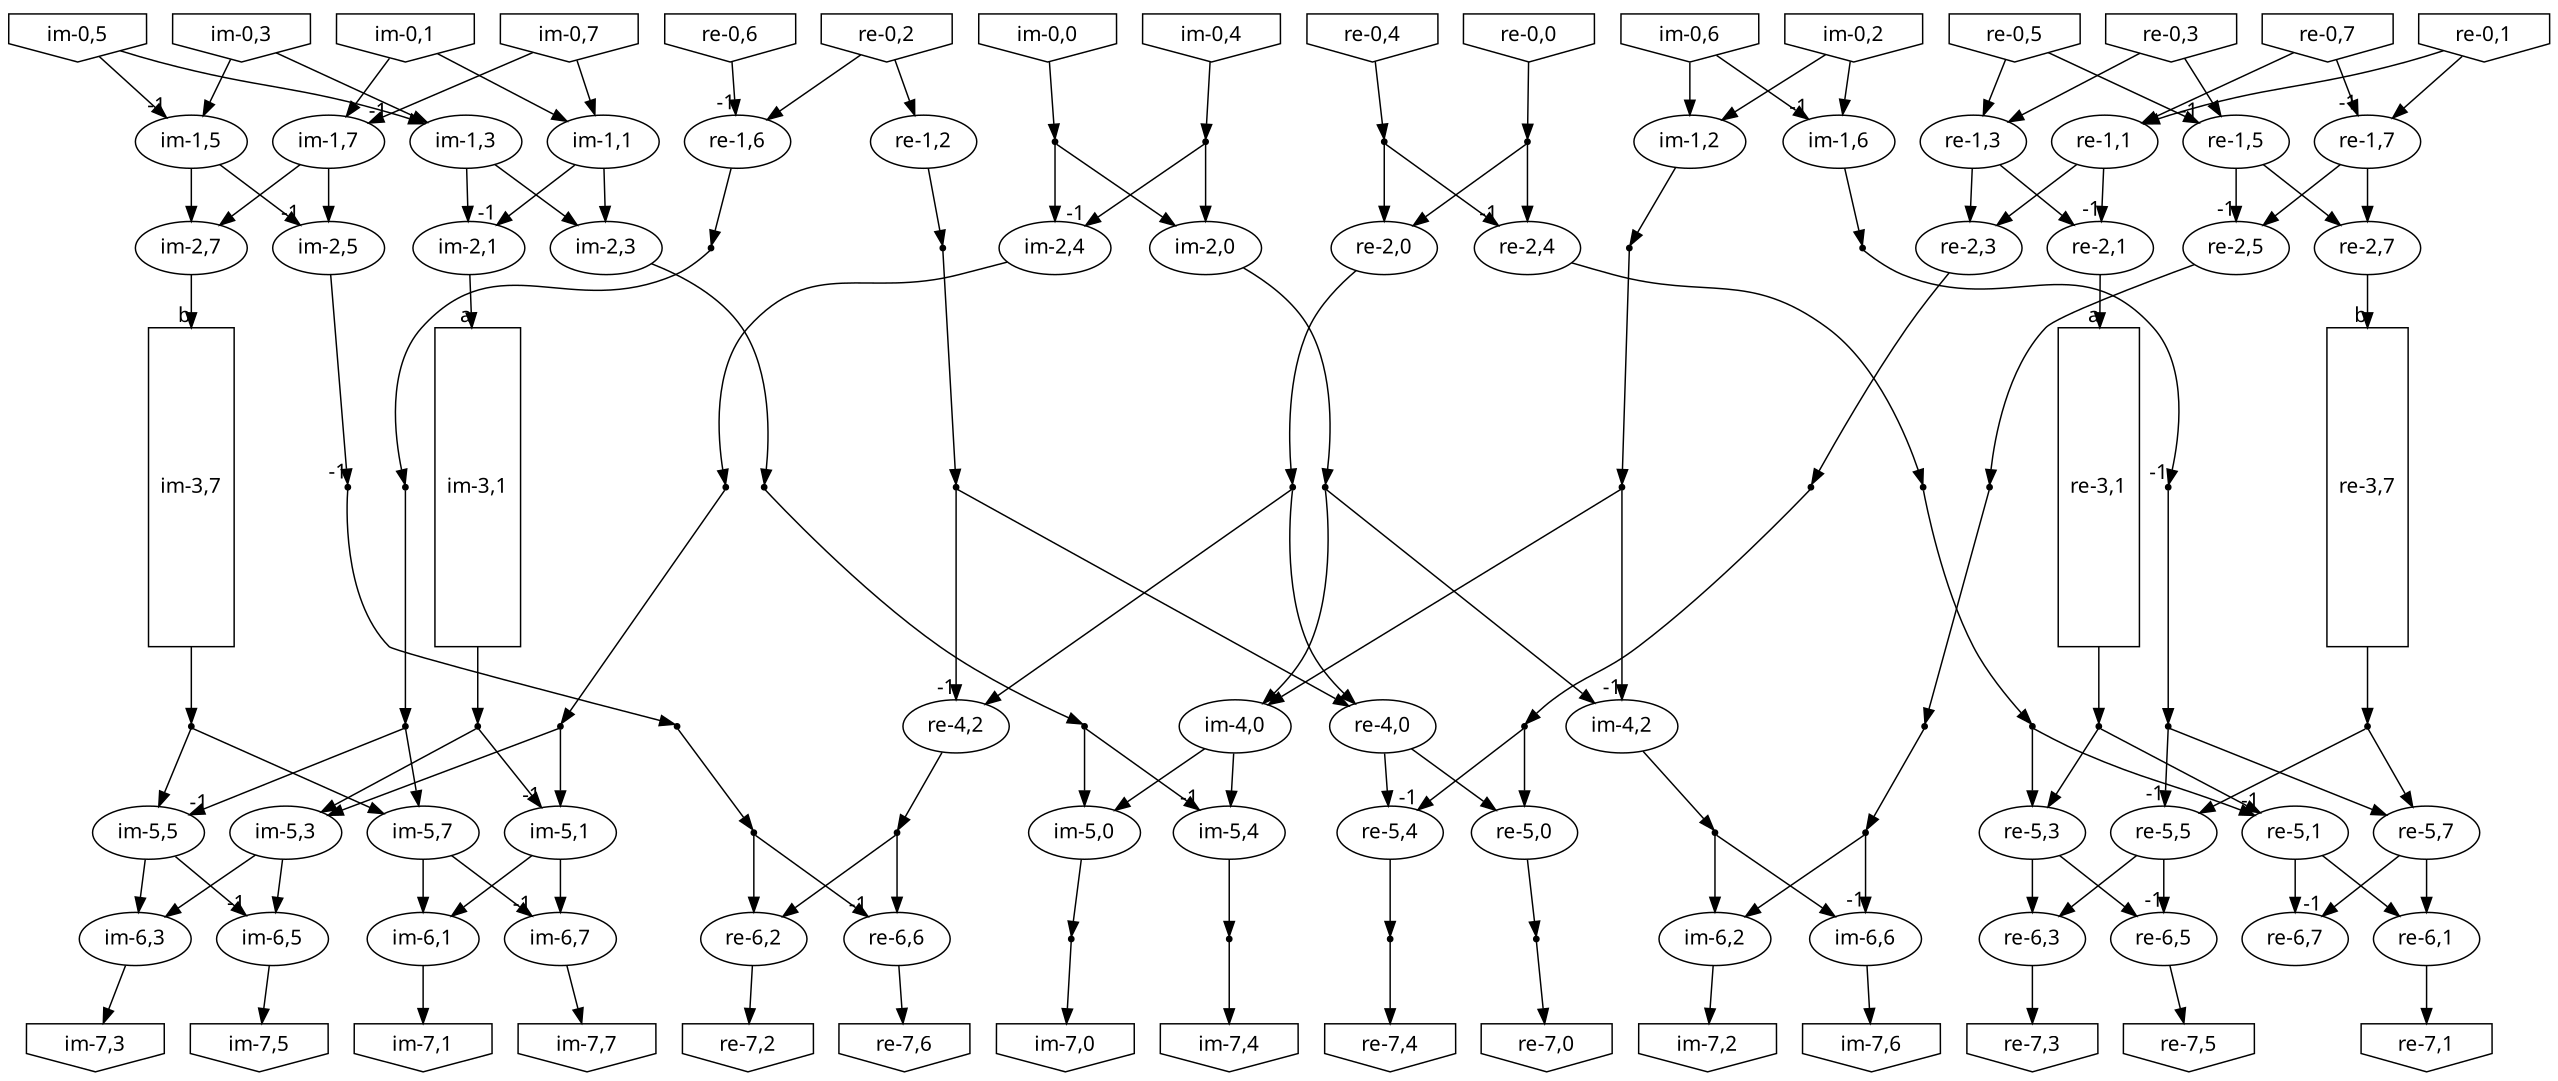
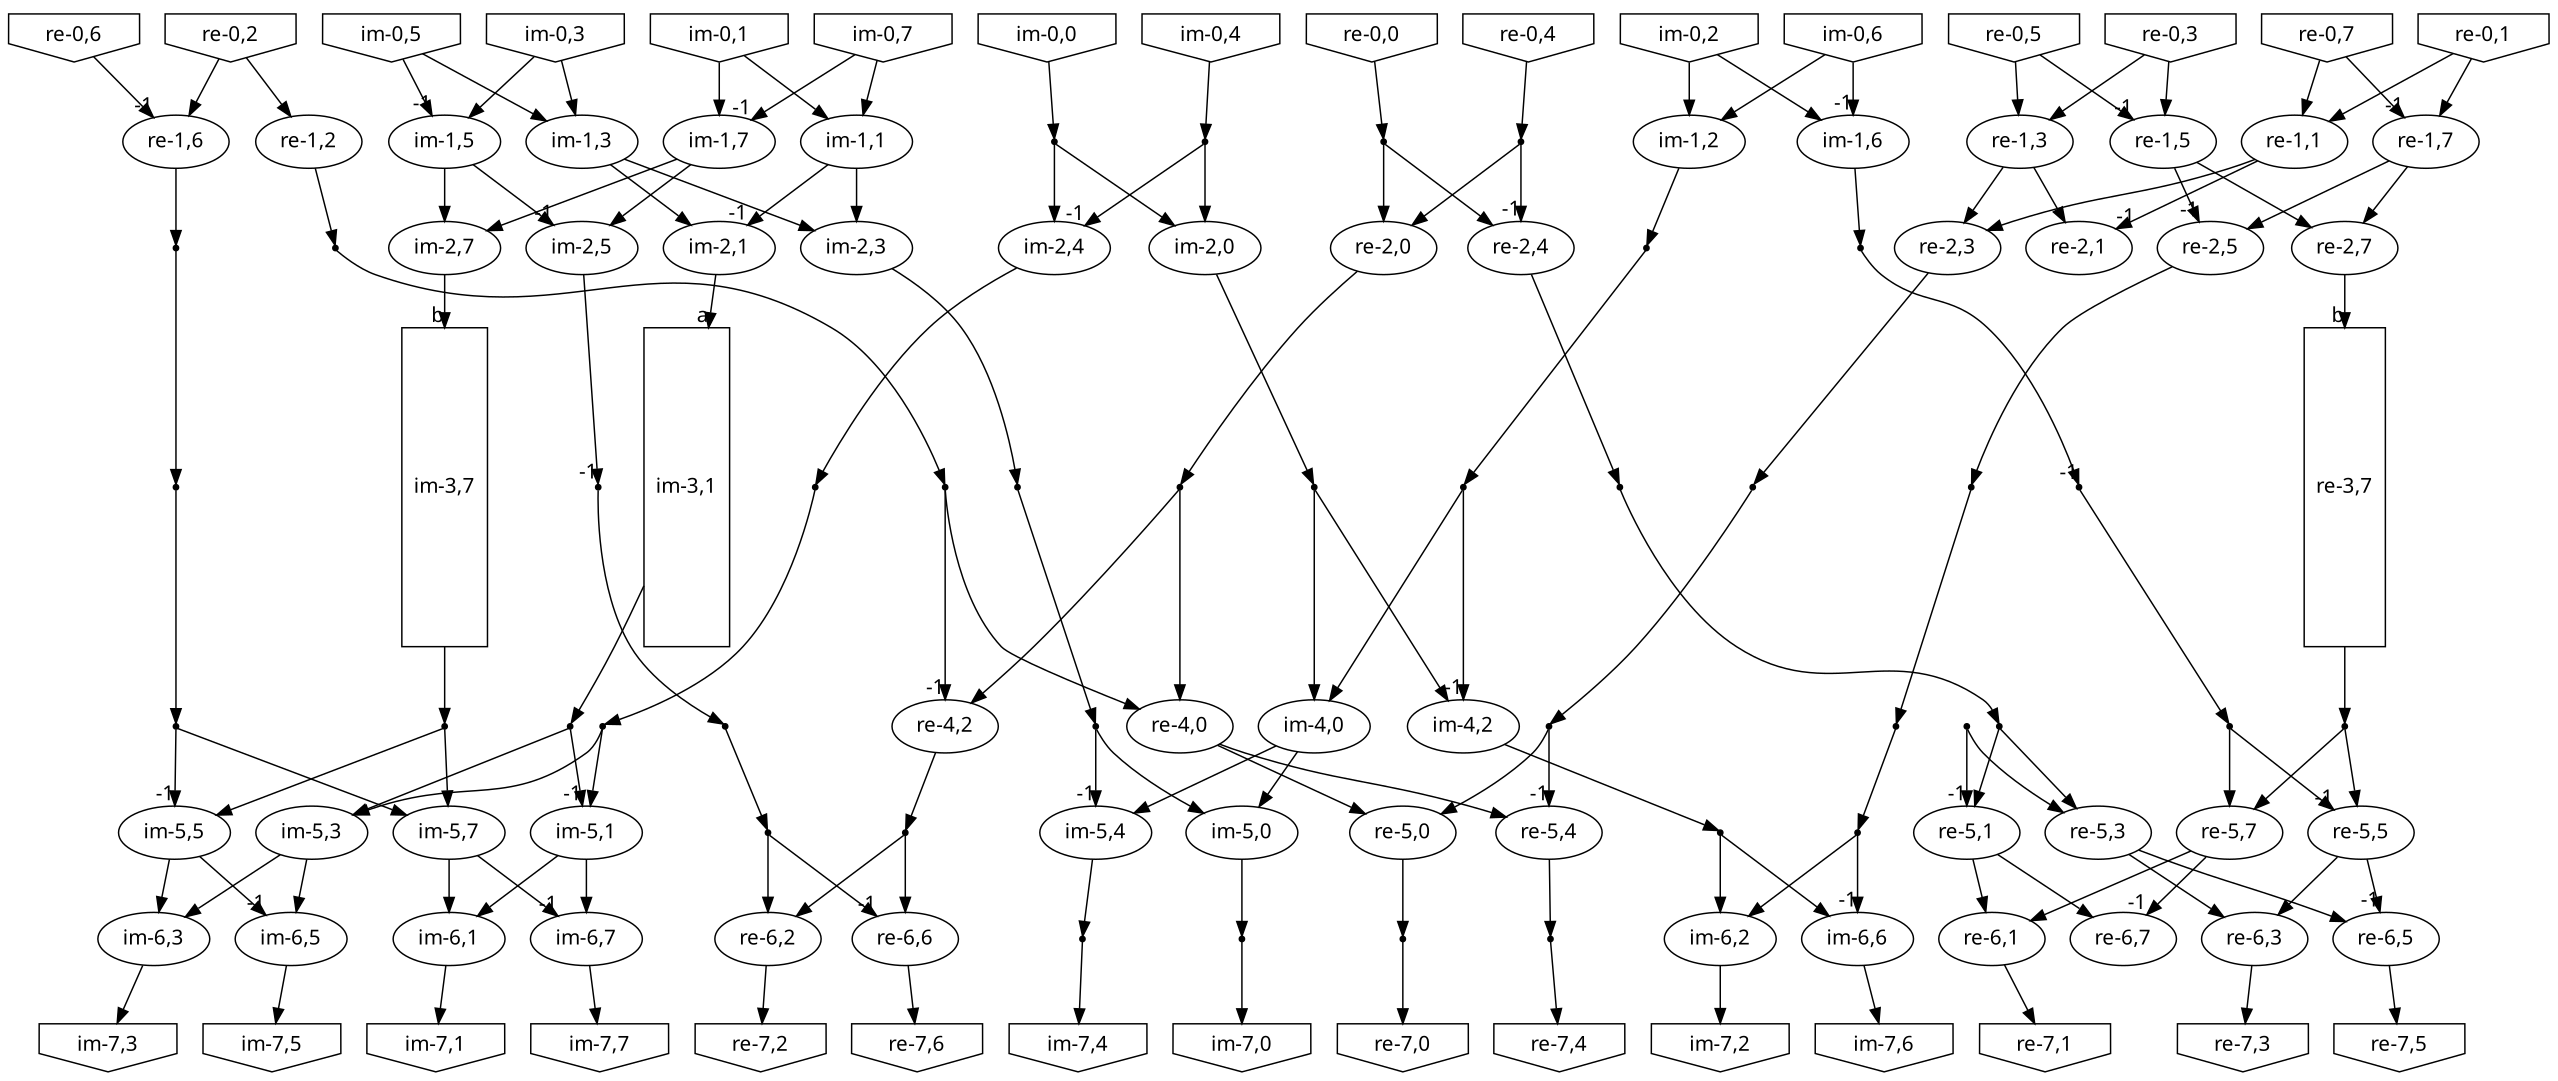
(2099, 487) -> none
